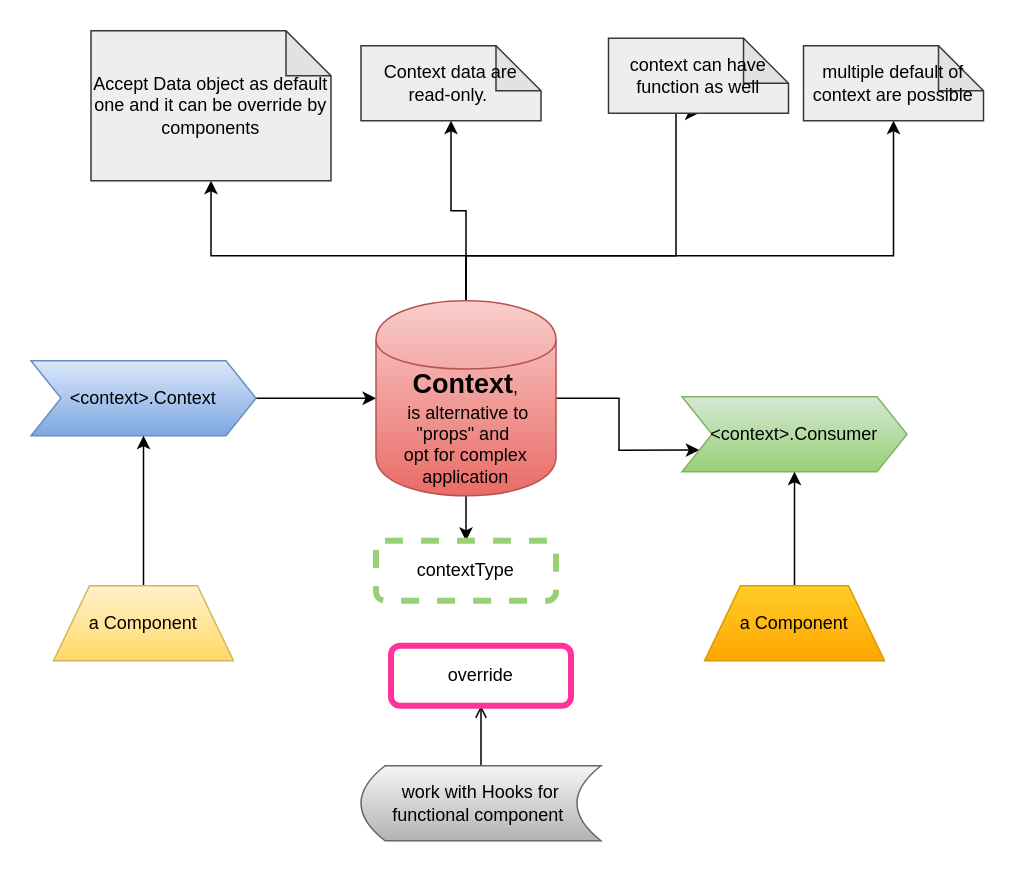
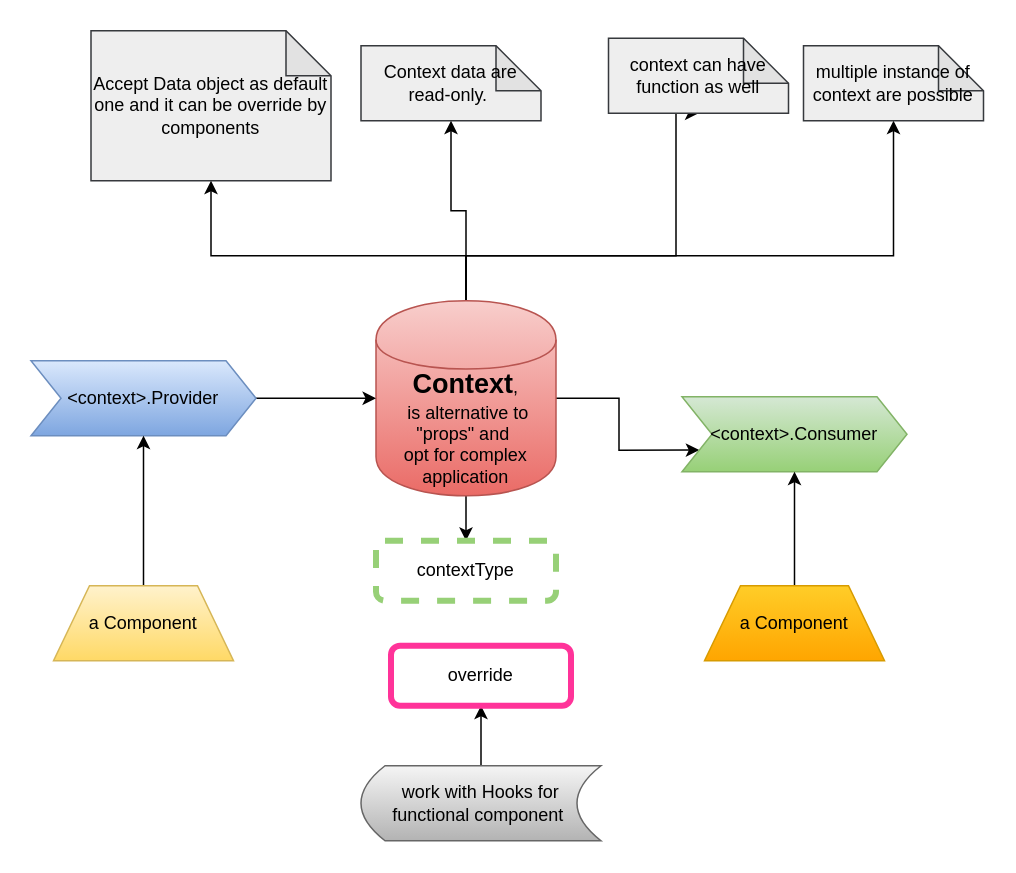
(893, 83) -> (893, 83)
(143, 398) -> (143, 398)
(481, 714) -> (481, 717)
